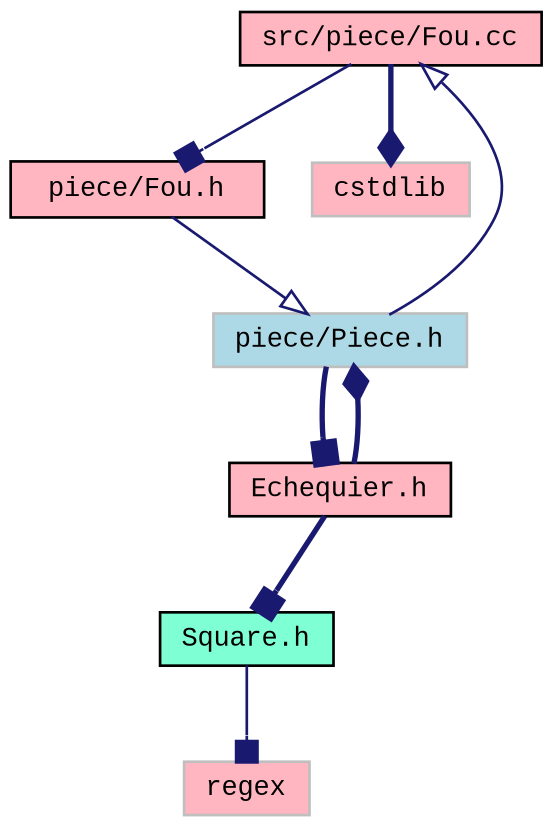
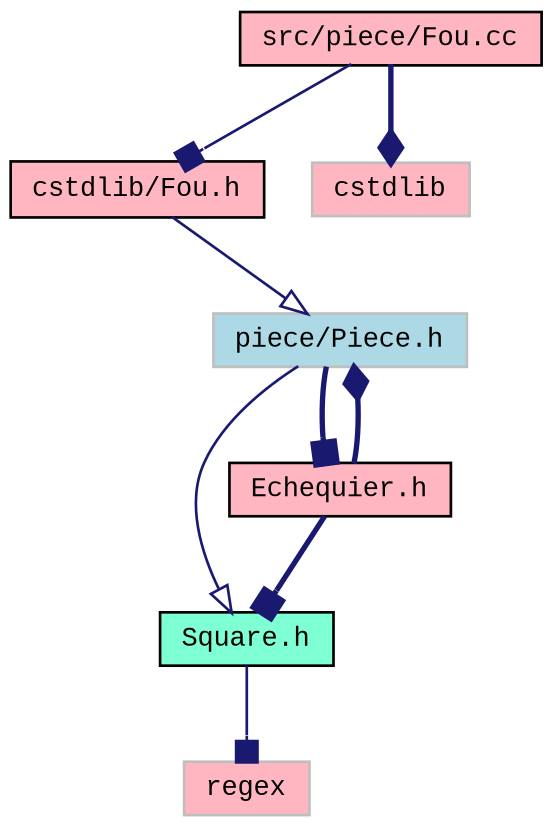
(137, 189) -> (137, 189)
(496, 213) -> (206, 460)
